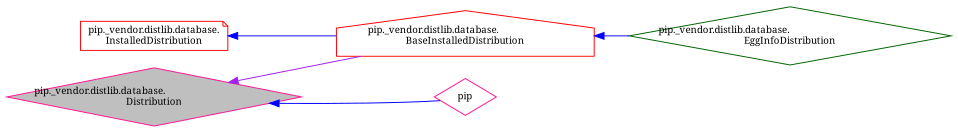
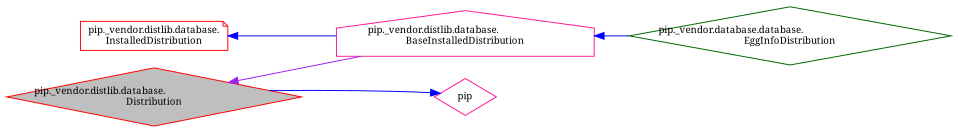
(465, 36) -> (465, 36)
(790, 36) -> (790, 36)
(154, 97) -> (154, 97)
(360, 103) -> (350, 91)
